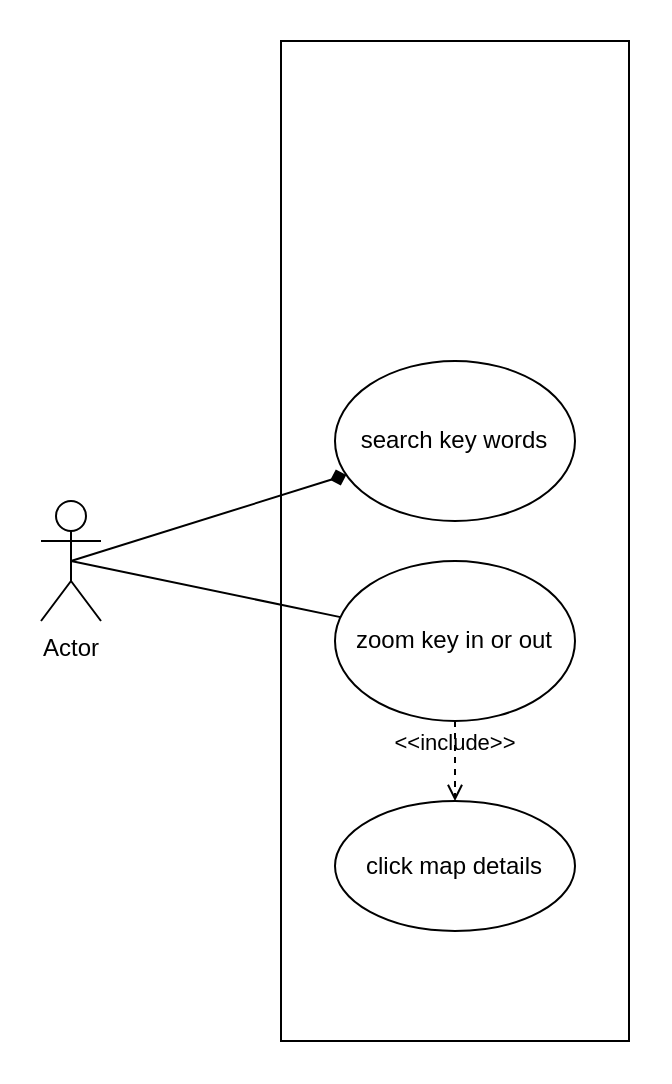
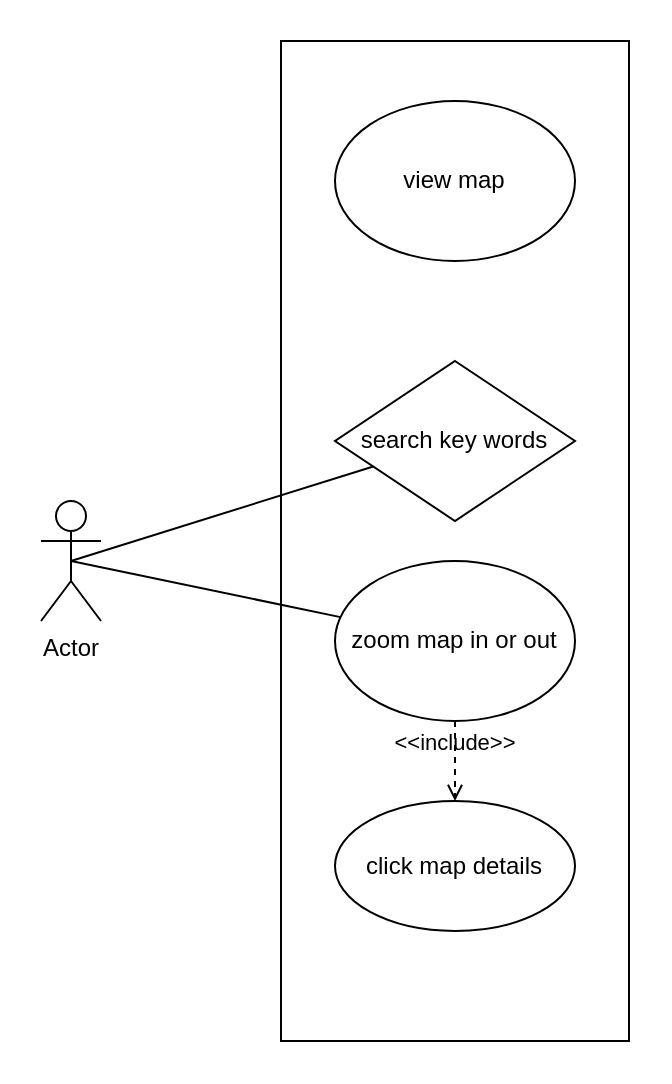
none -> (455, 181)
(455, 441) -> (455, 441)
(331, 480) -> (351, 473)
(455, 641) -> (455, 641)
